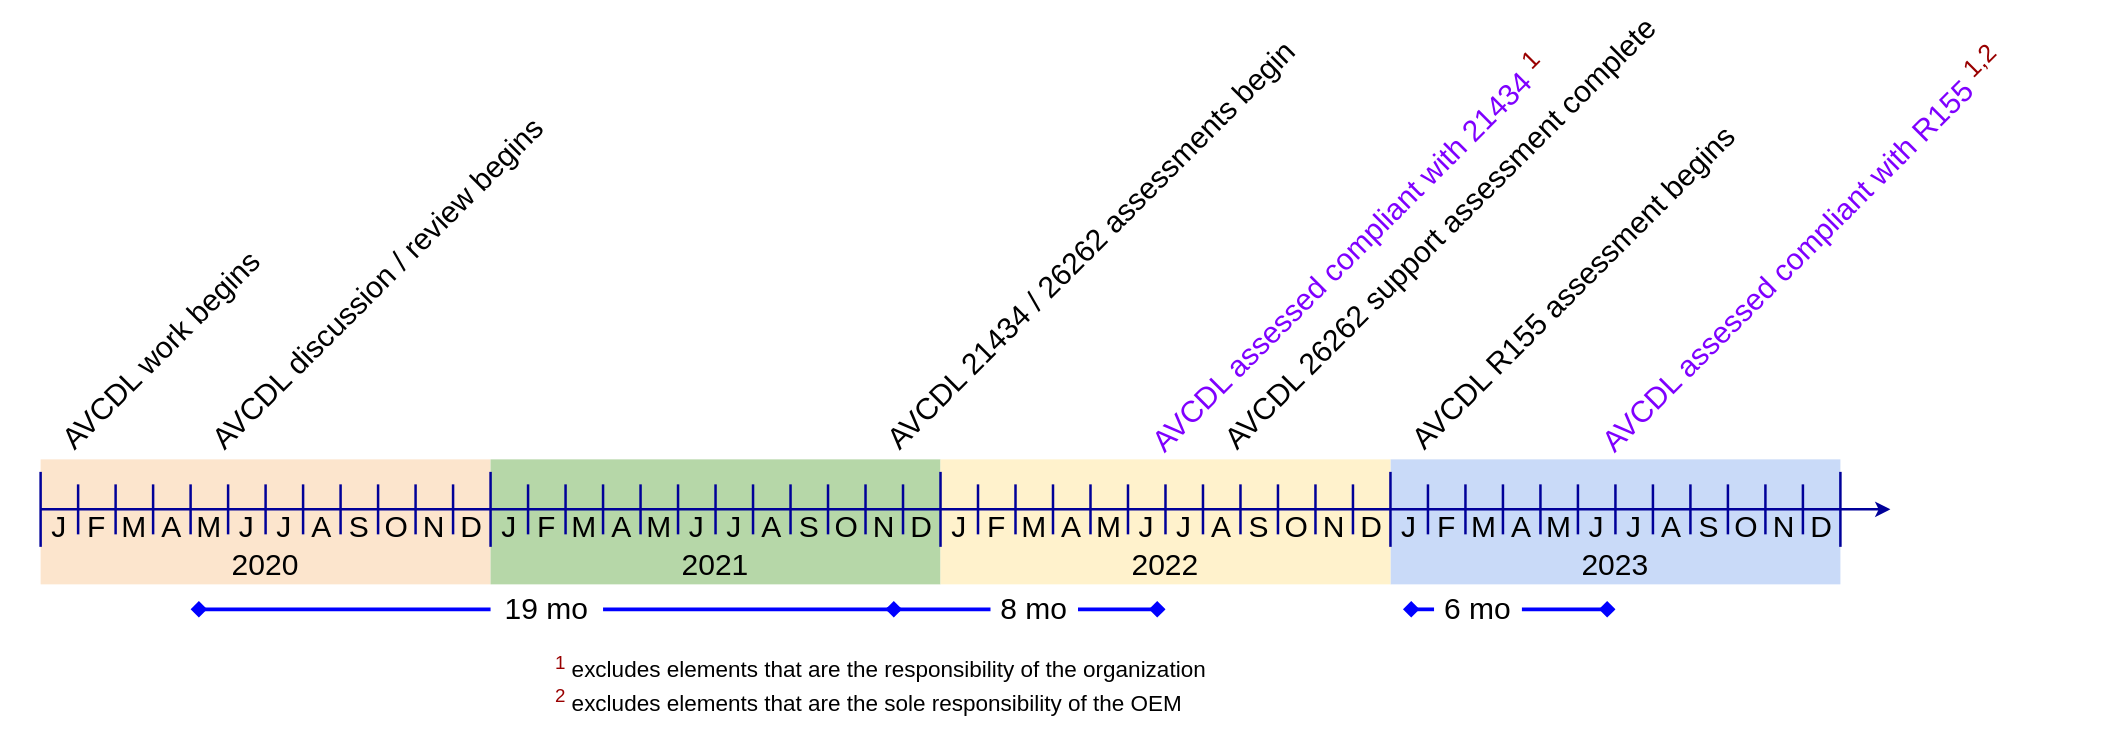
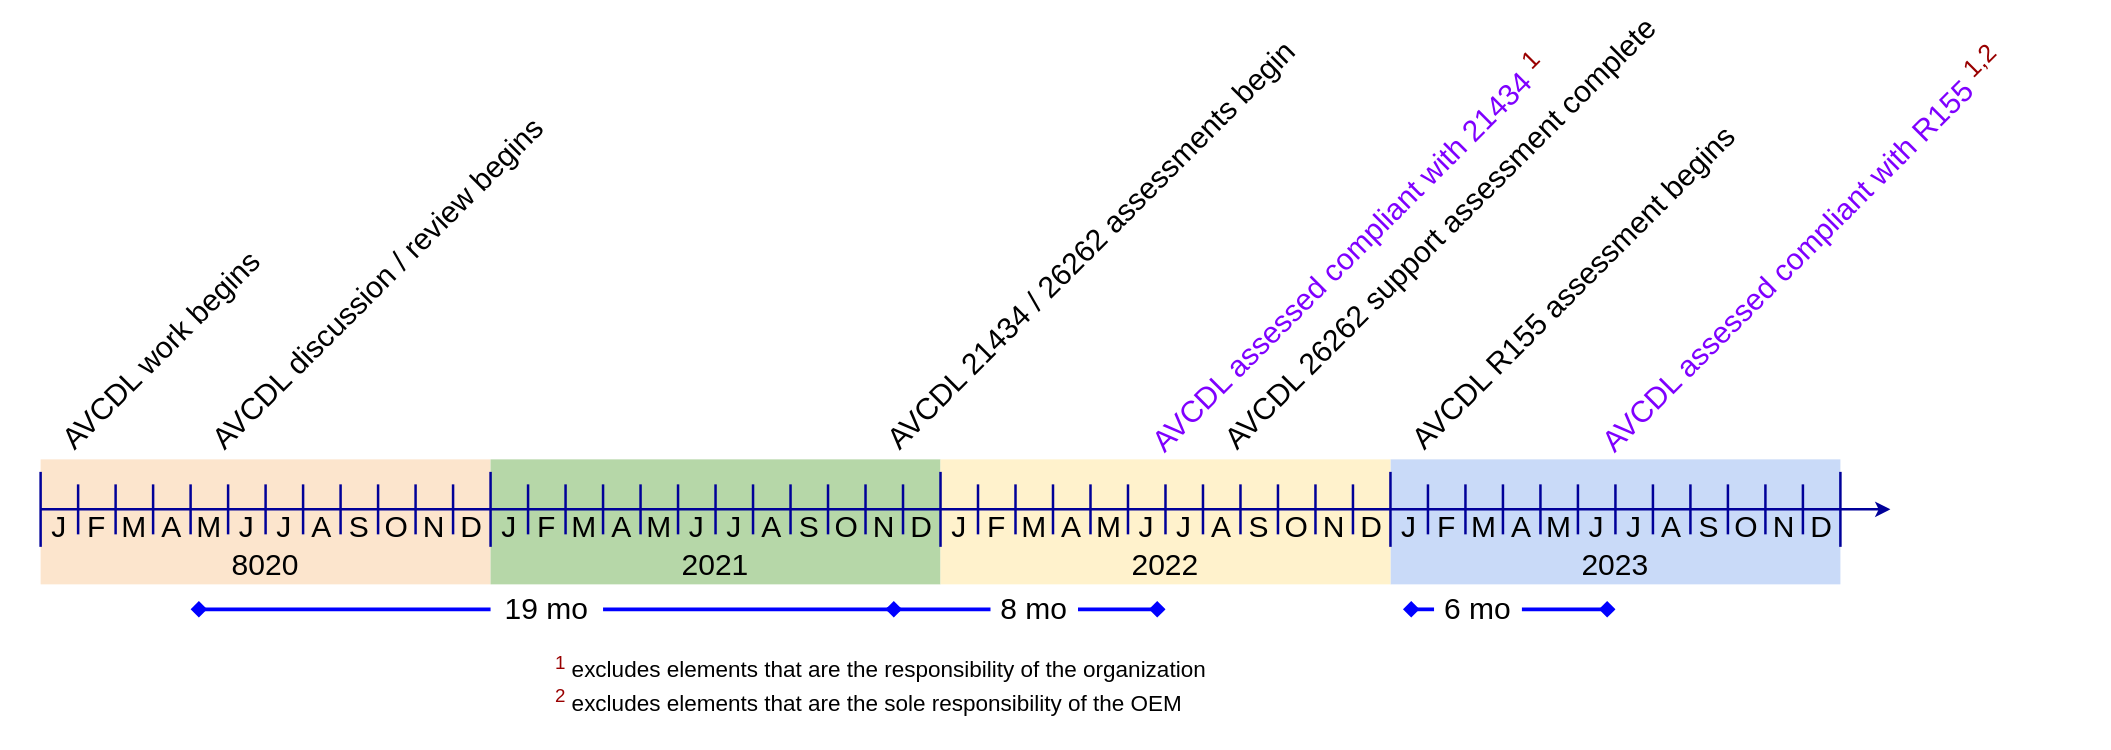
(266, 566) -> (266, 566)
